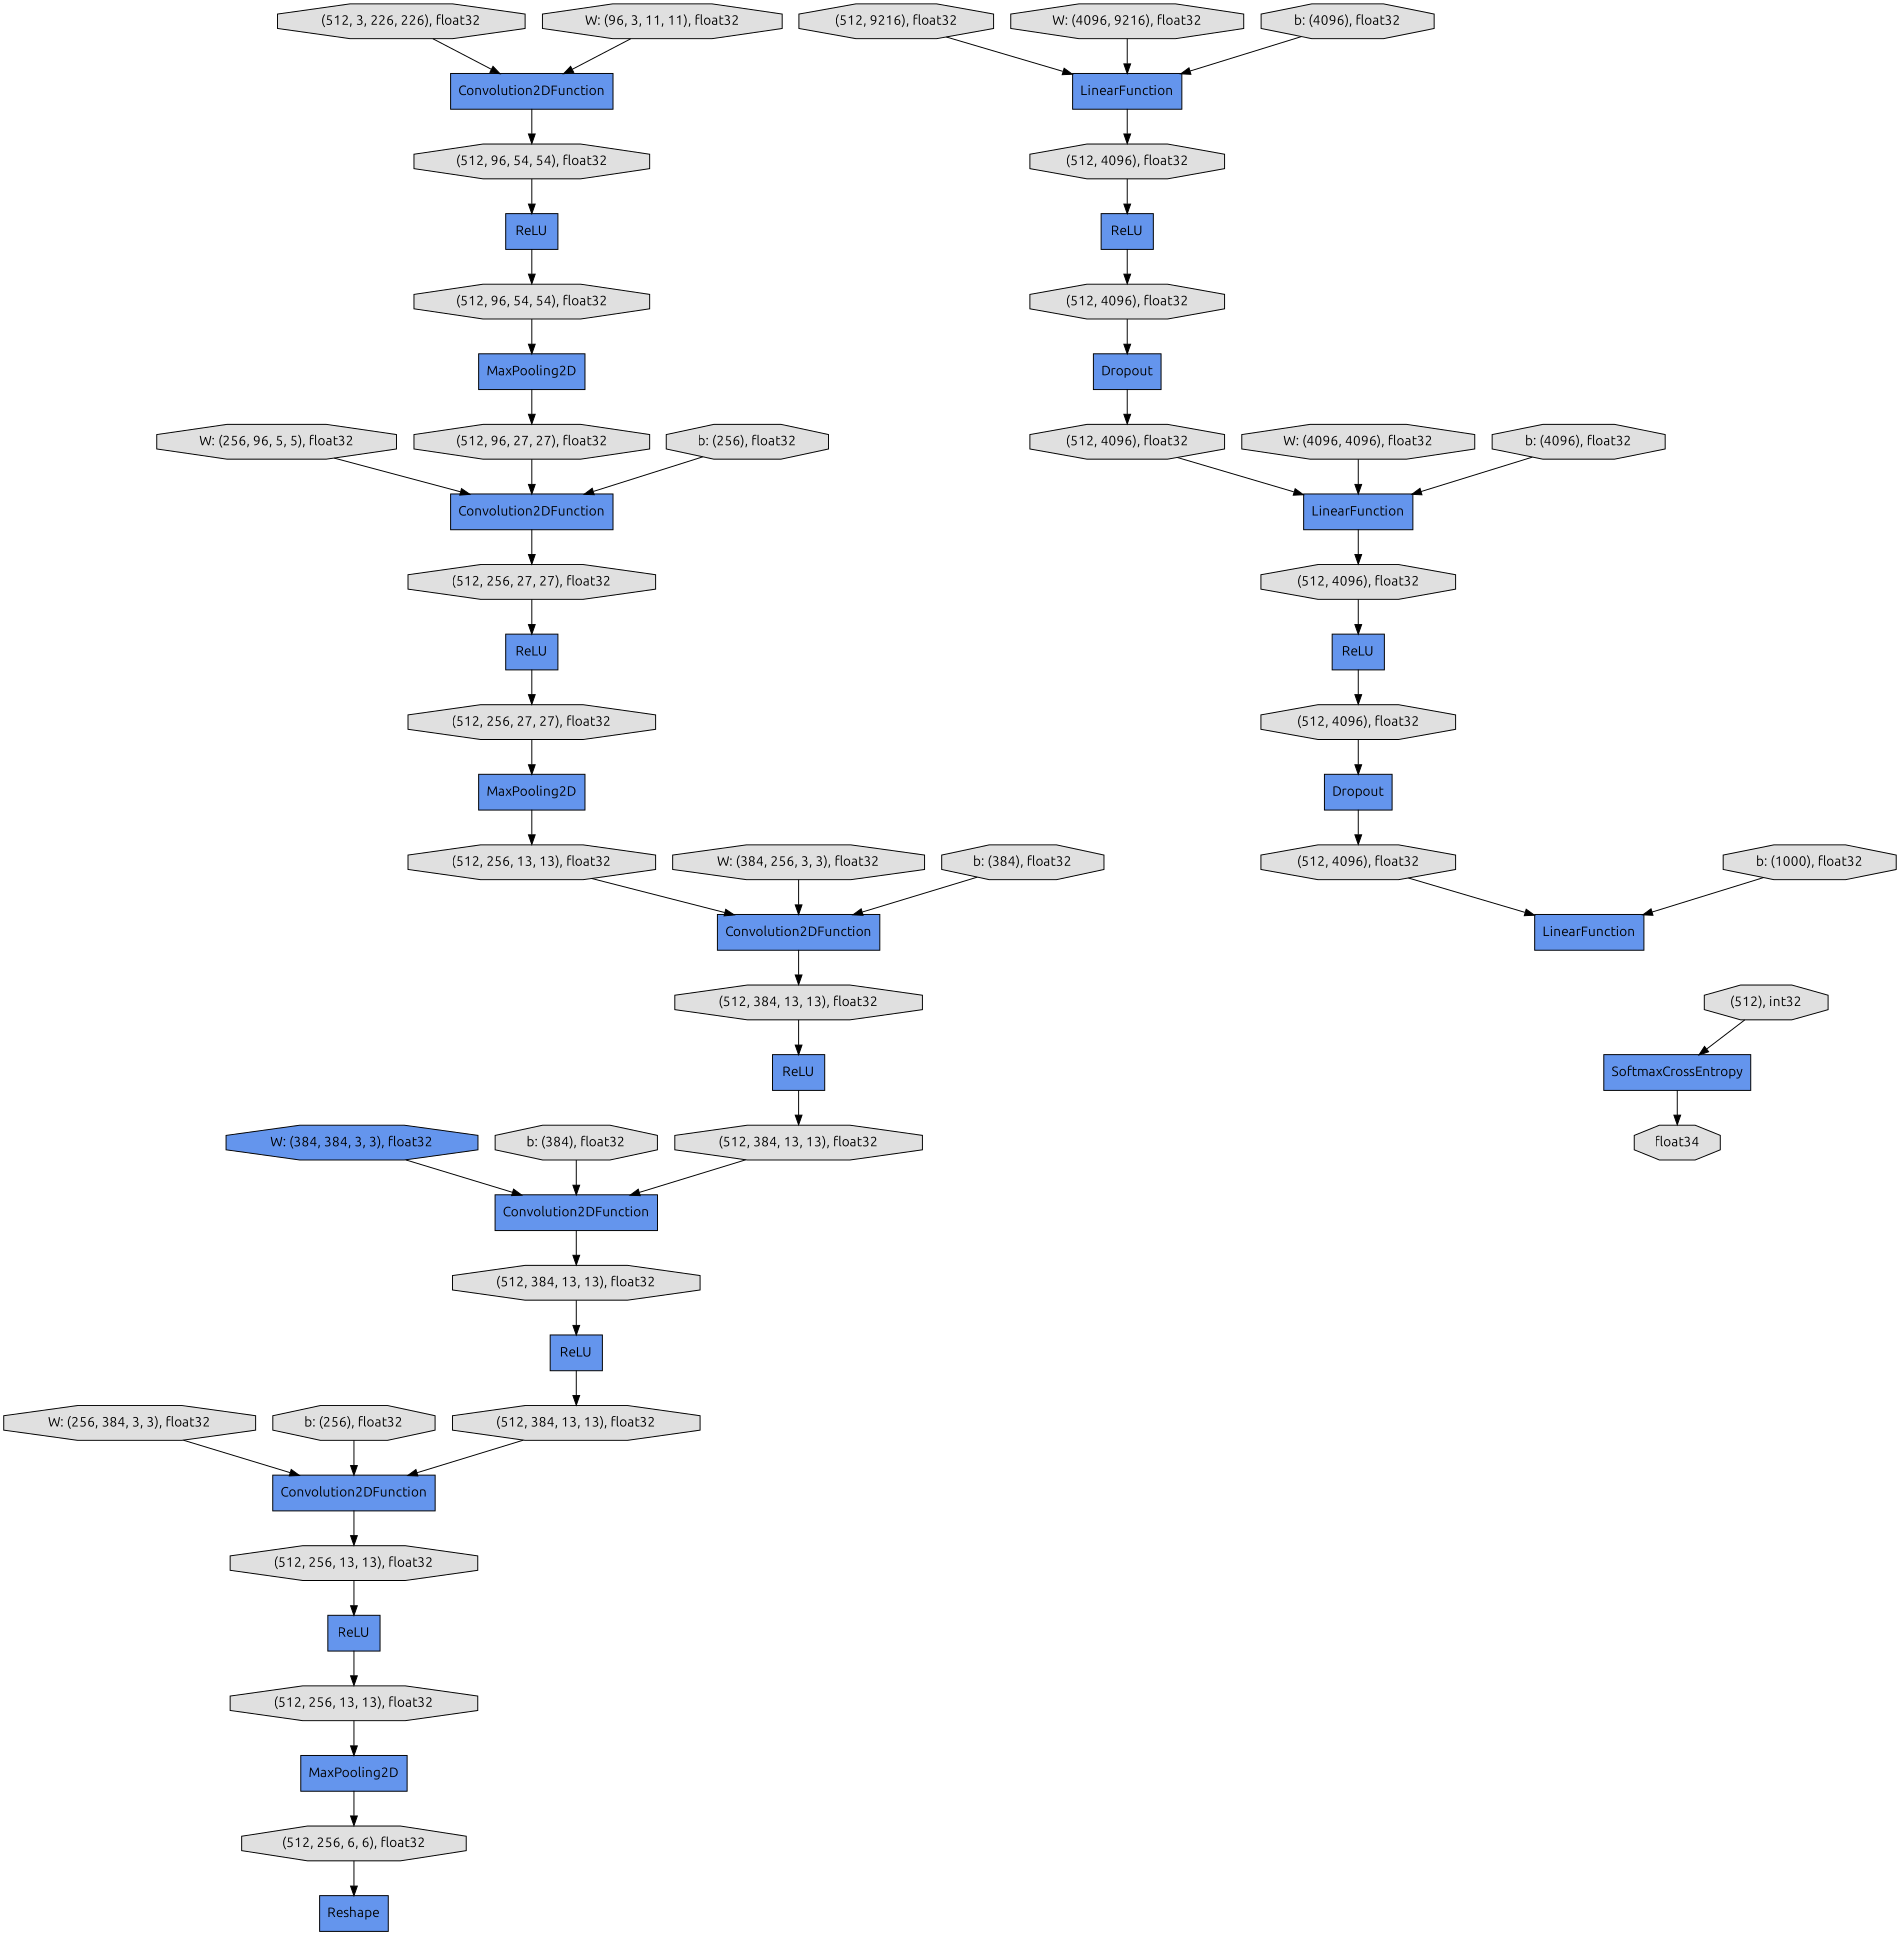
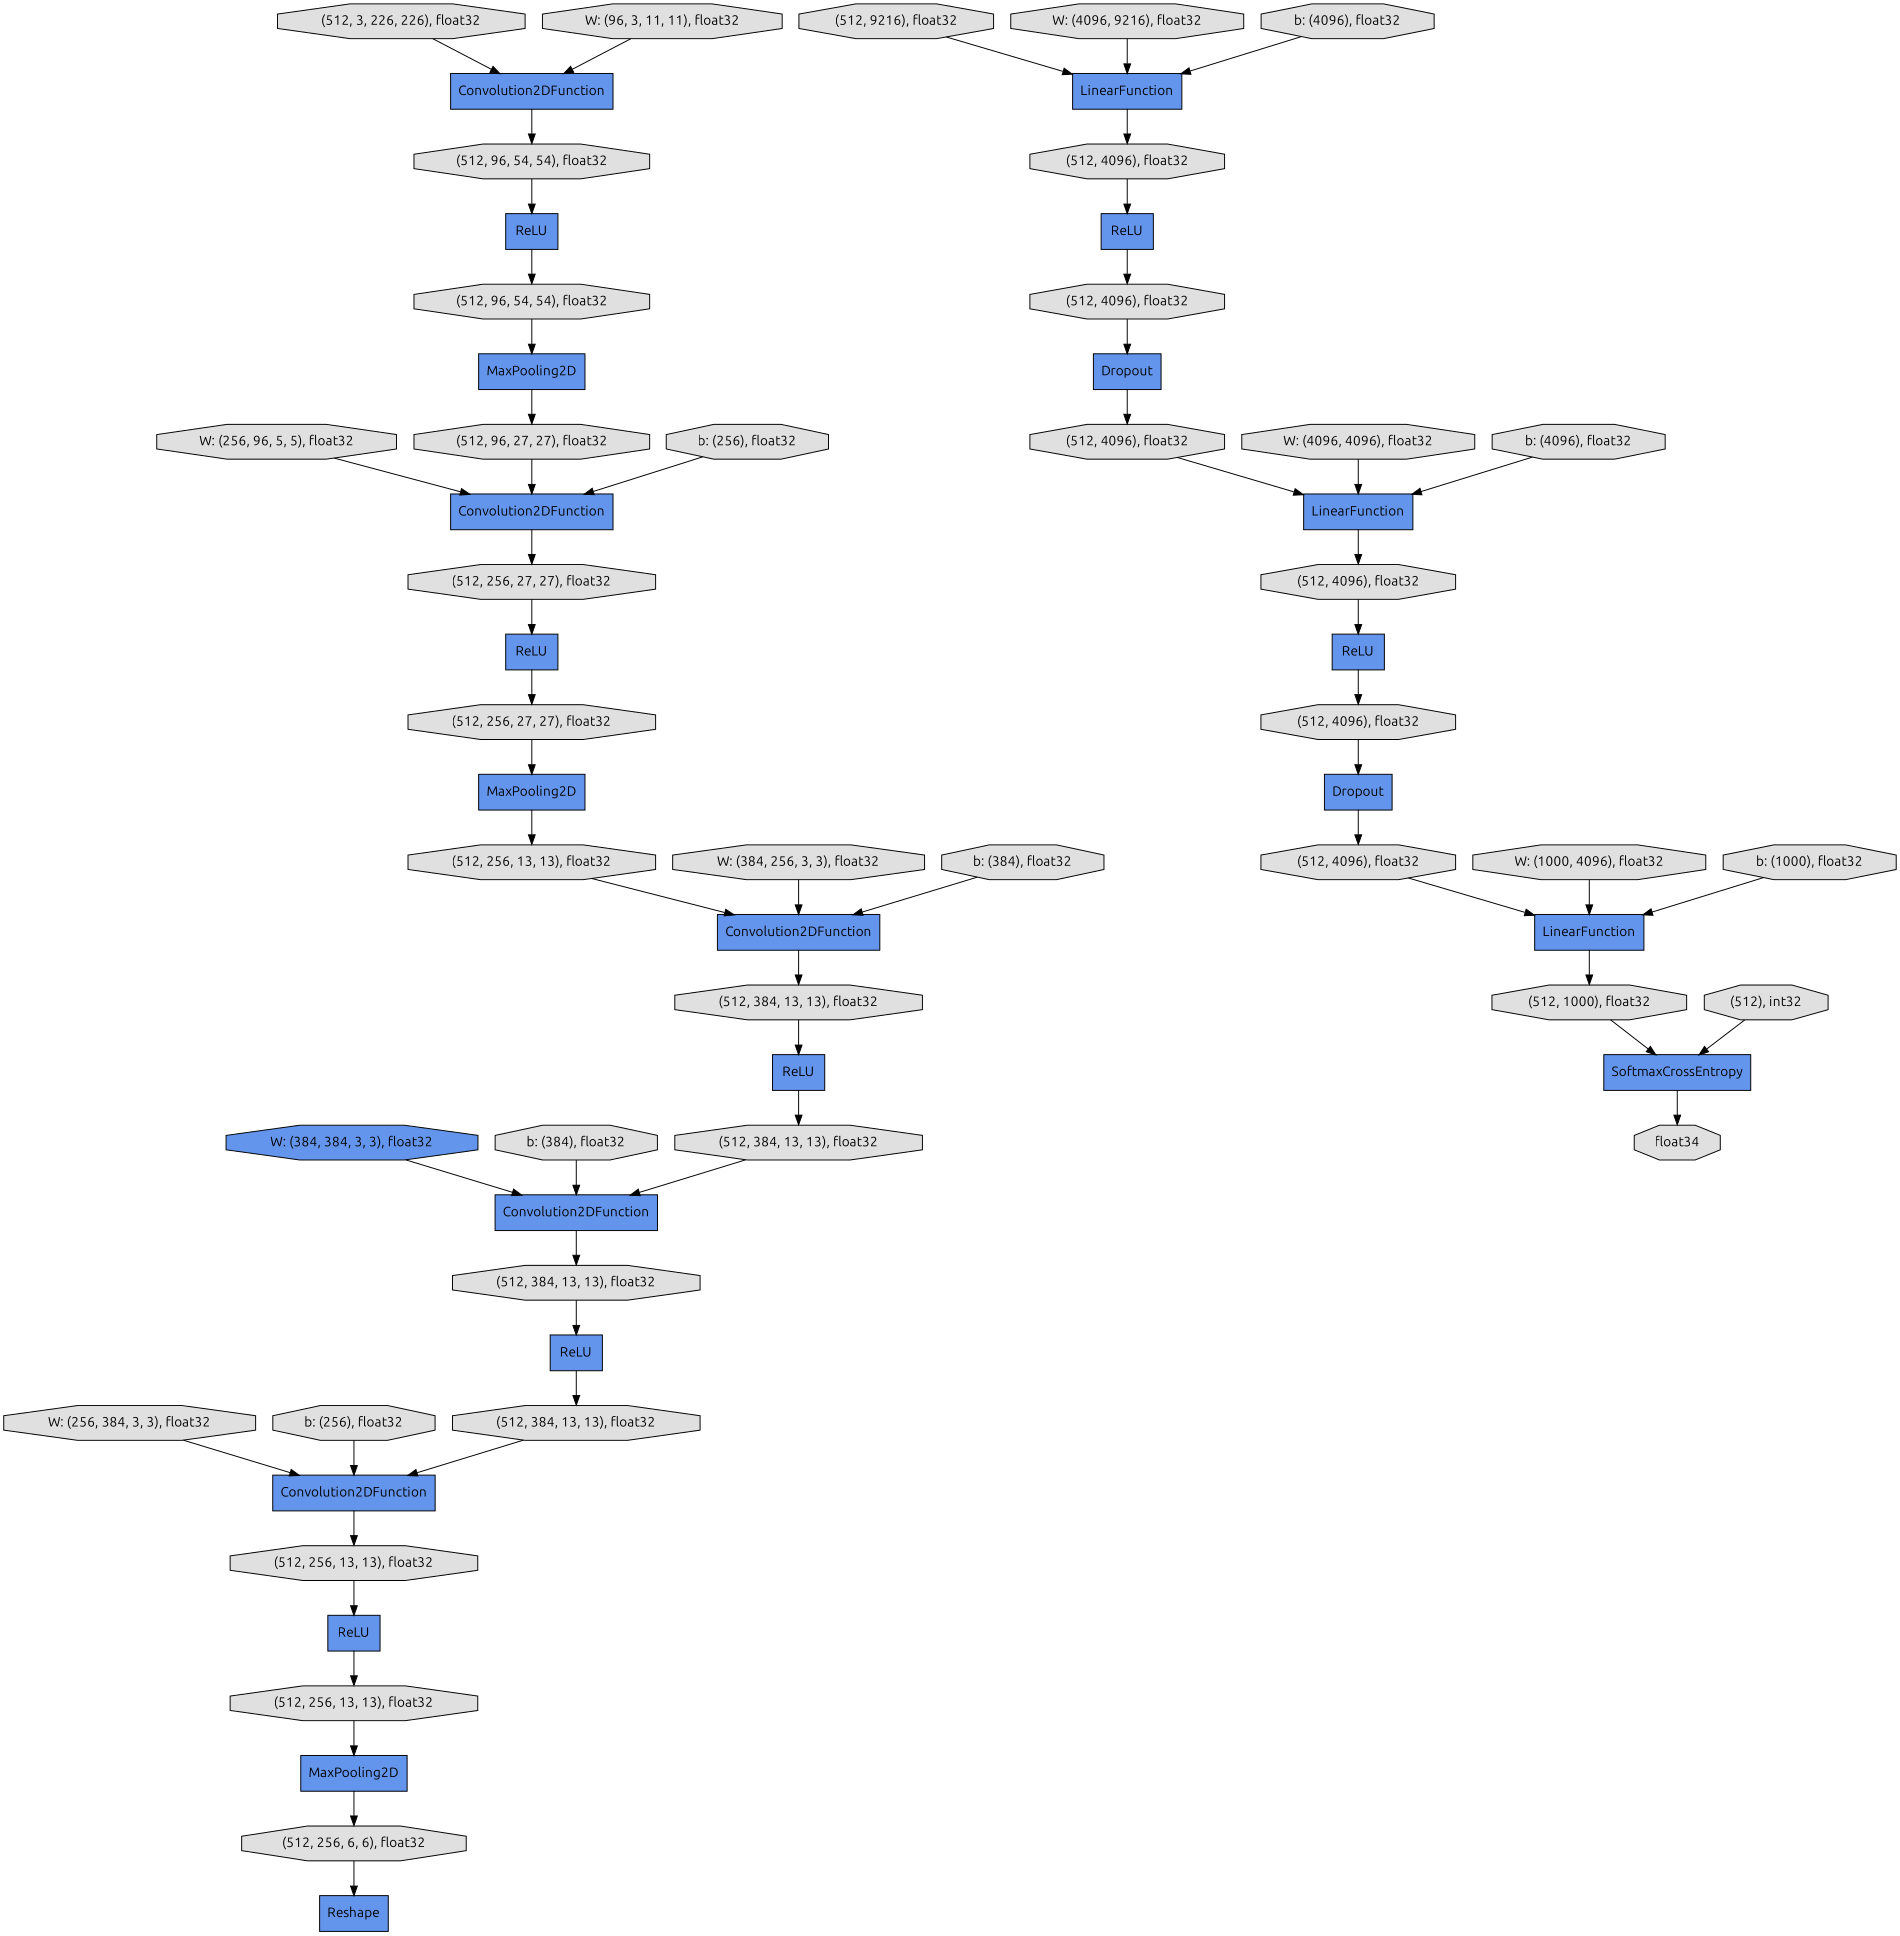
none -> (1589, 862)
none -> (1589, 1002)
